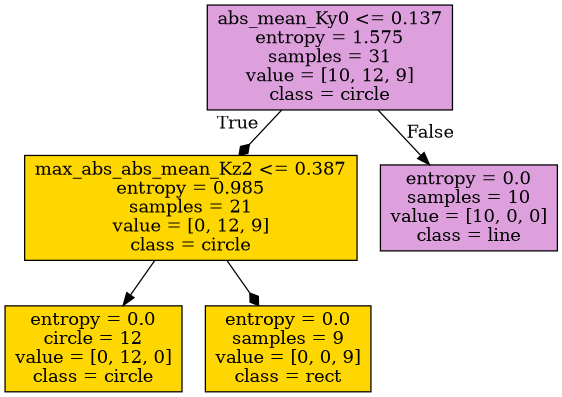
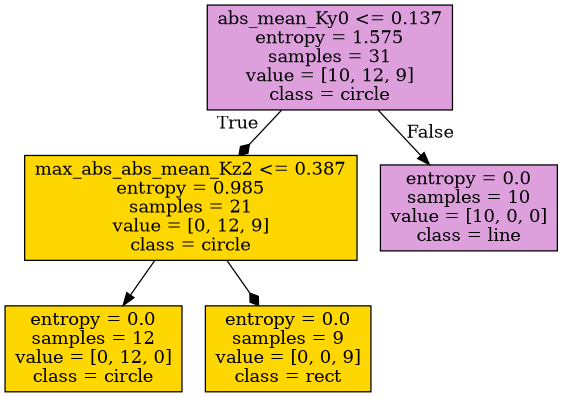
(94, 349) -> (94, 349)
